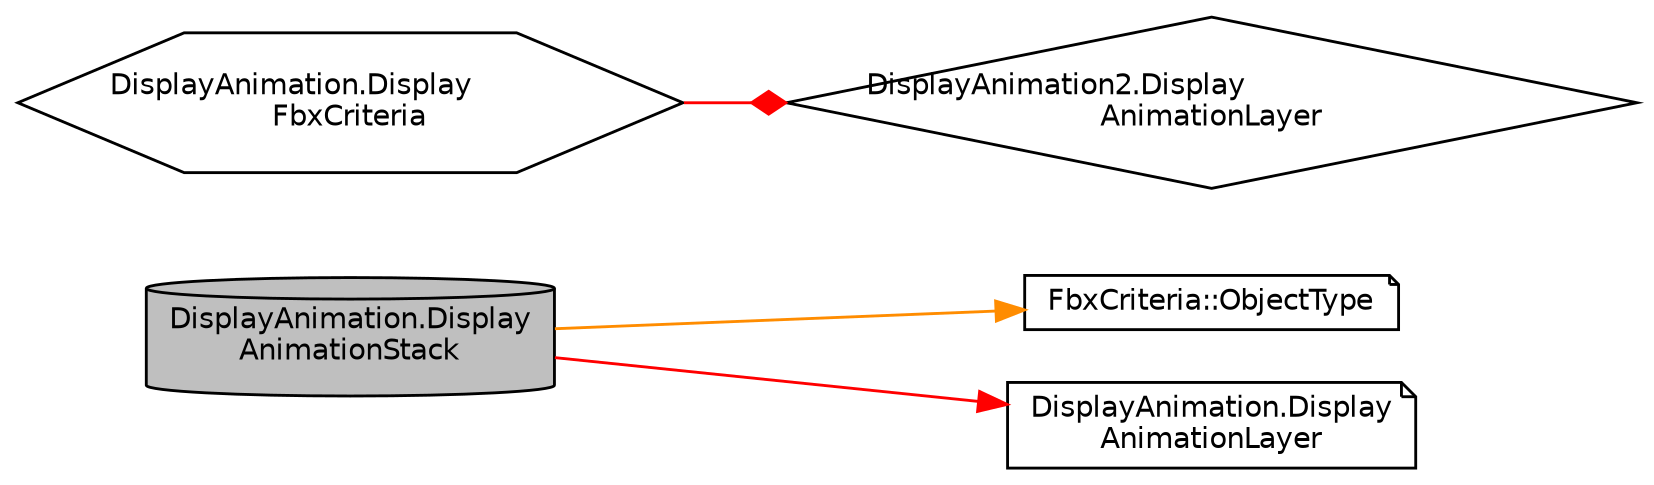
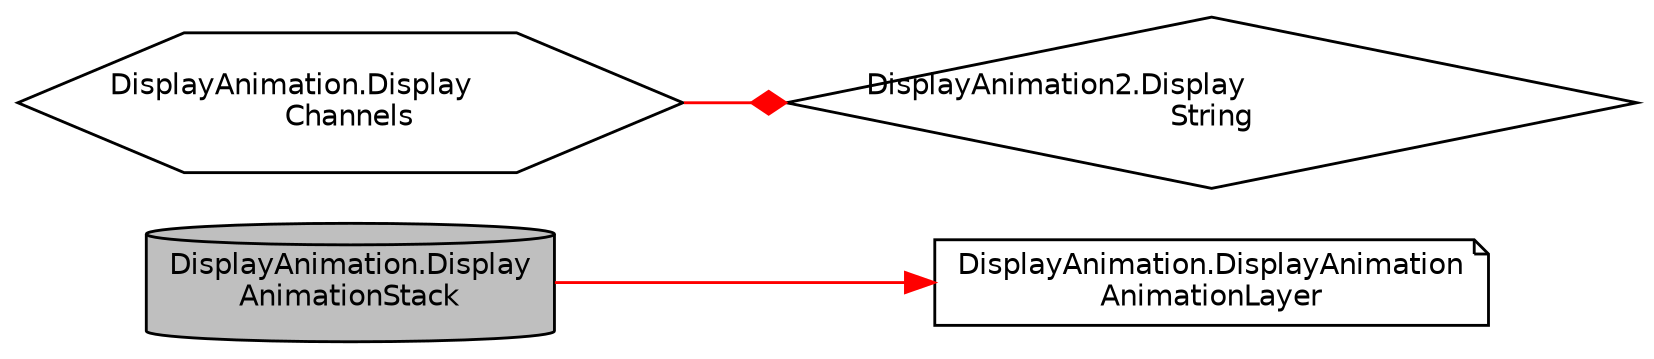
(350, 103) -> (350, 103)
(1212, 103) -> (1212, 103)
(1212, 303) -> none
(1212, 425) -> (1212, 283)
